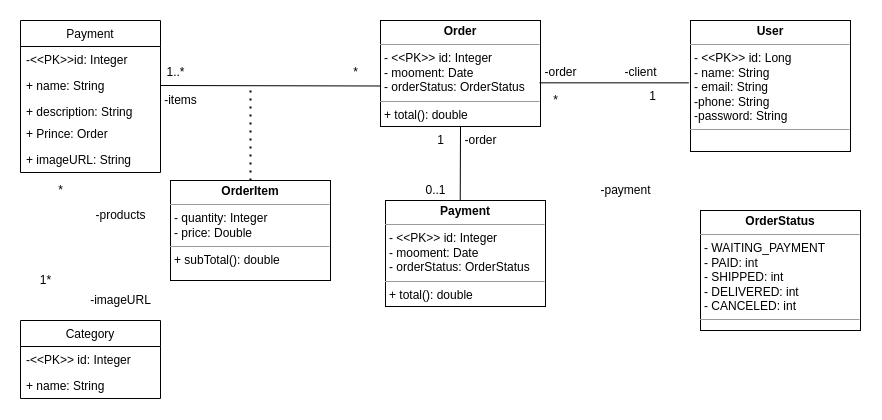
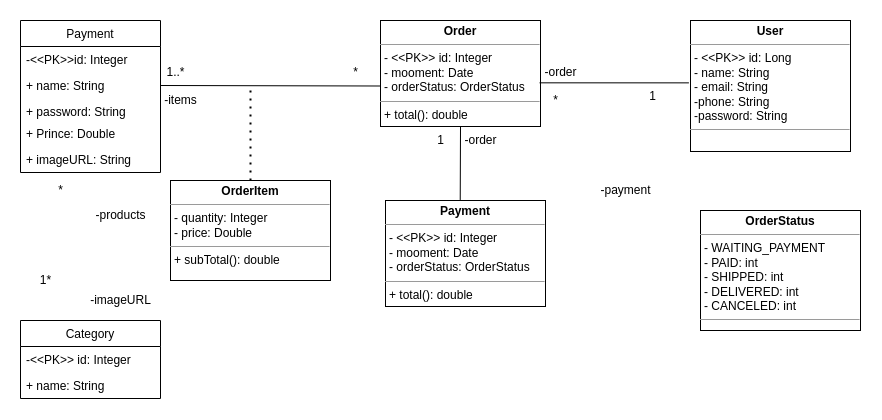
(641, 73) -> none
(87, 112) -> (80, 112)
(70, 134) -> (72, 134)
(436, 191) -> none
